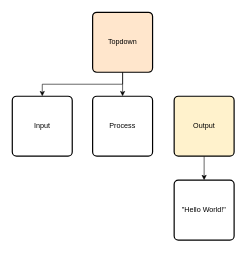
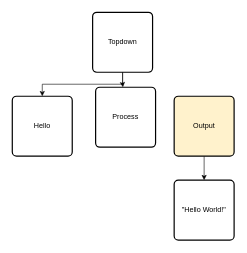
(123, 42) -> (123, 42)
(42, 126) -> (42, 126)
(123, 126) -> (126, 117)
